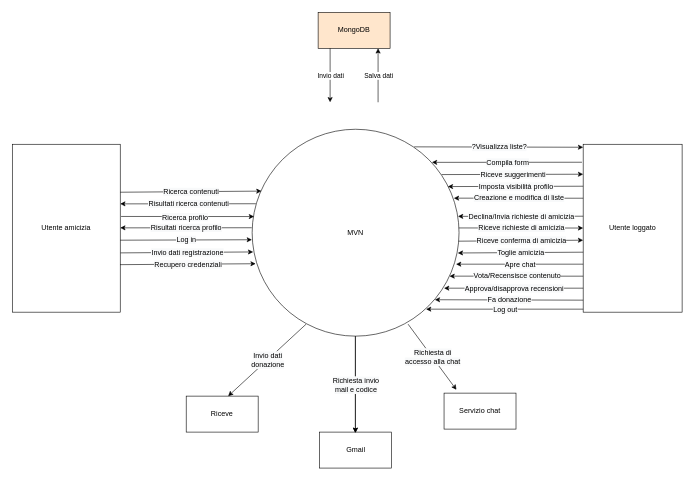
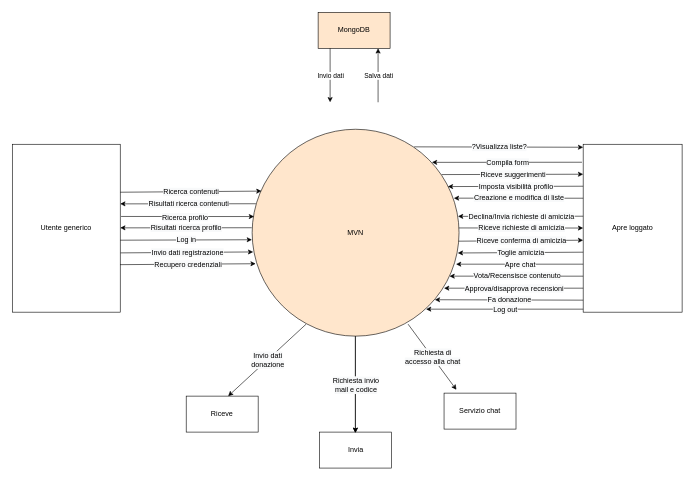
(66, 228) -> (66, 228)
(633, 228) -> (633, 228)
(356, 233) -> (356, 233)
(356, 450) -> (356, 450)
